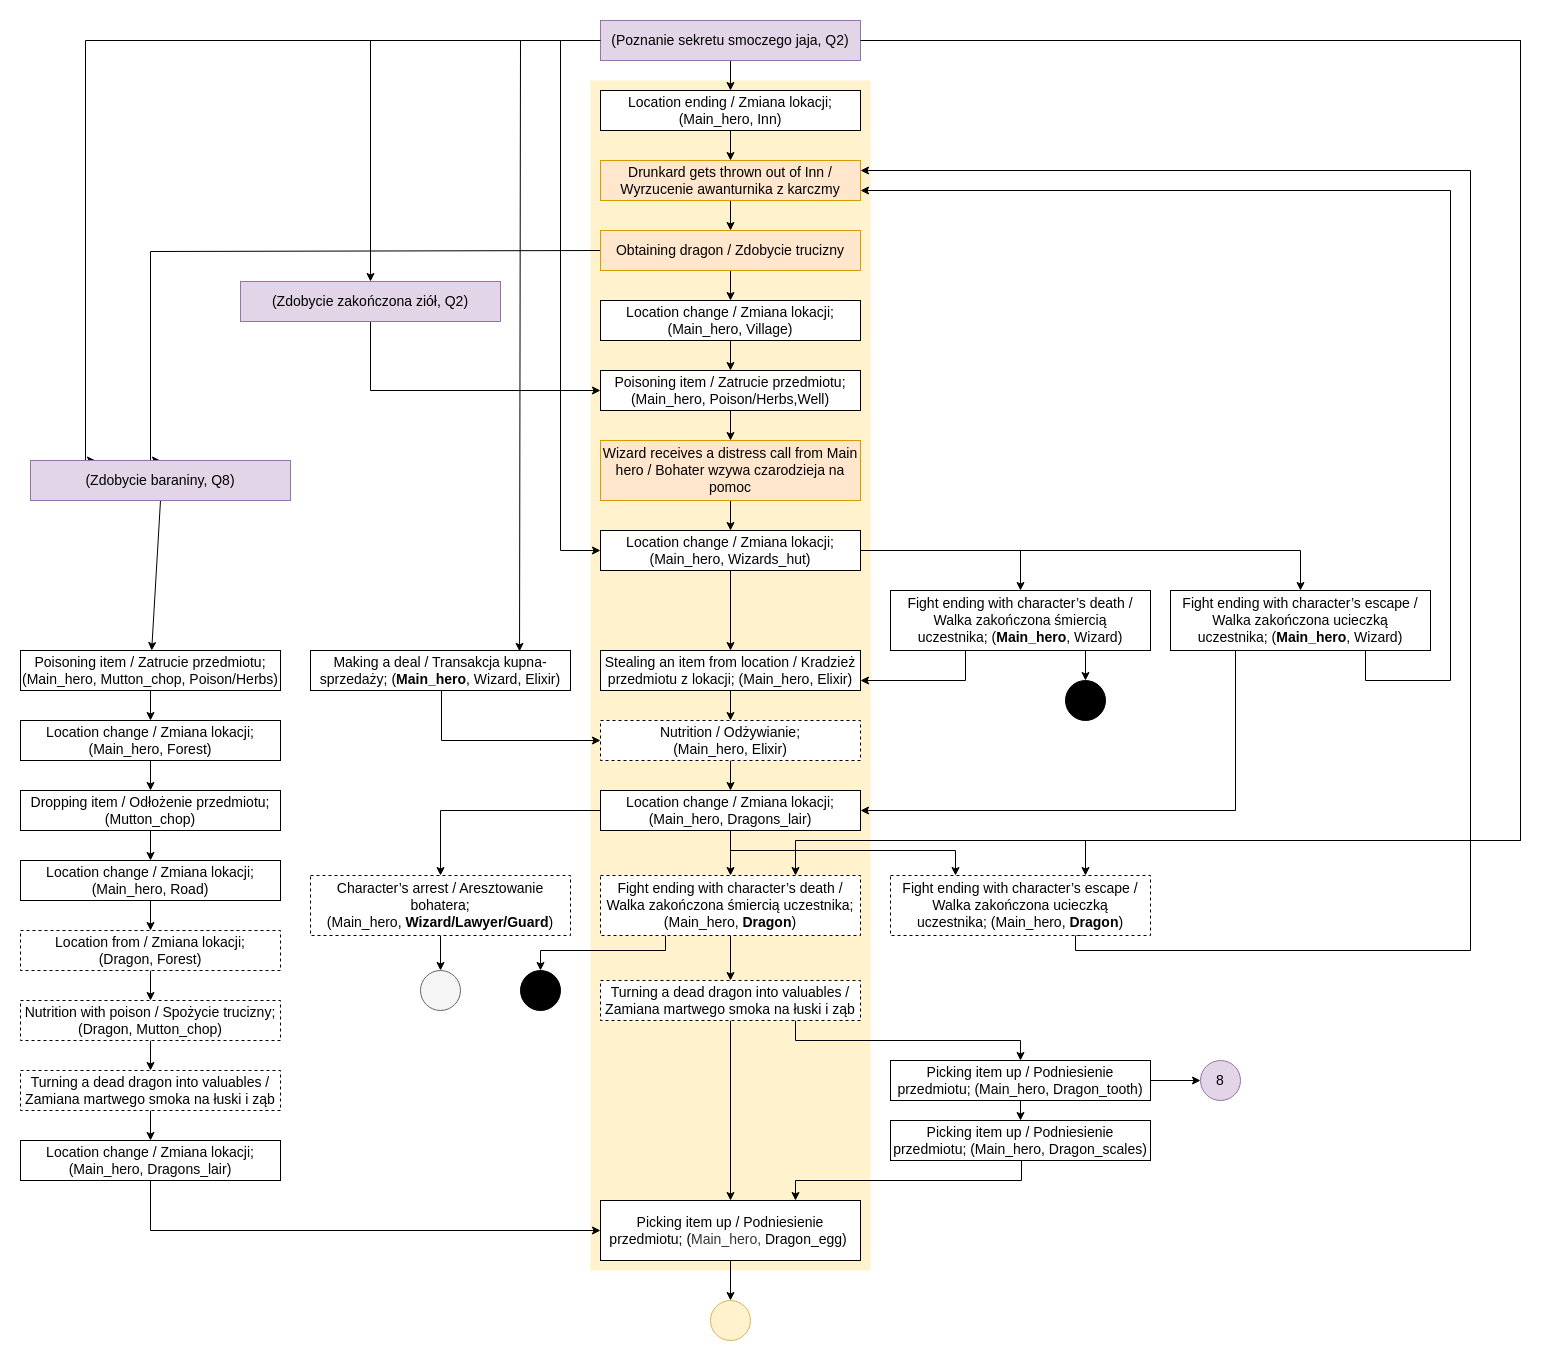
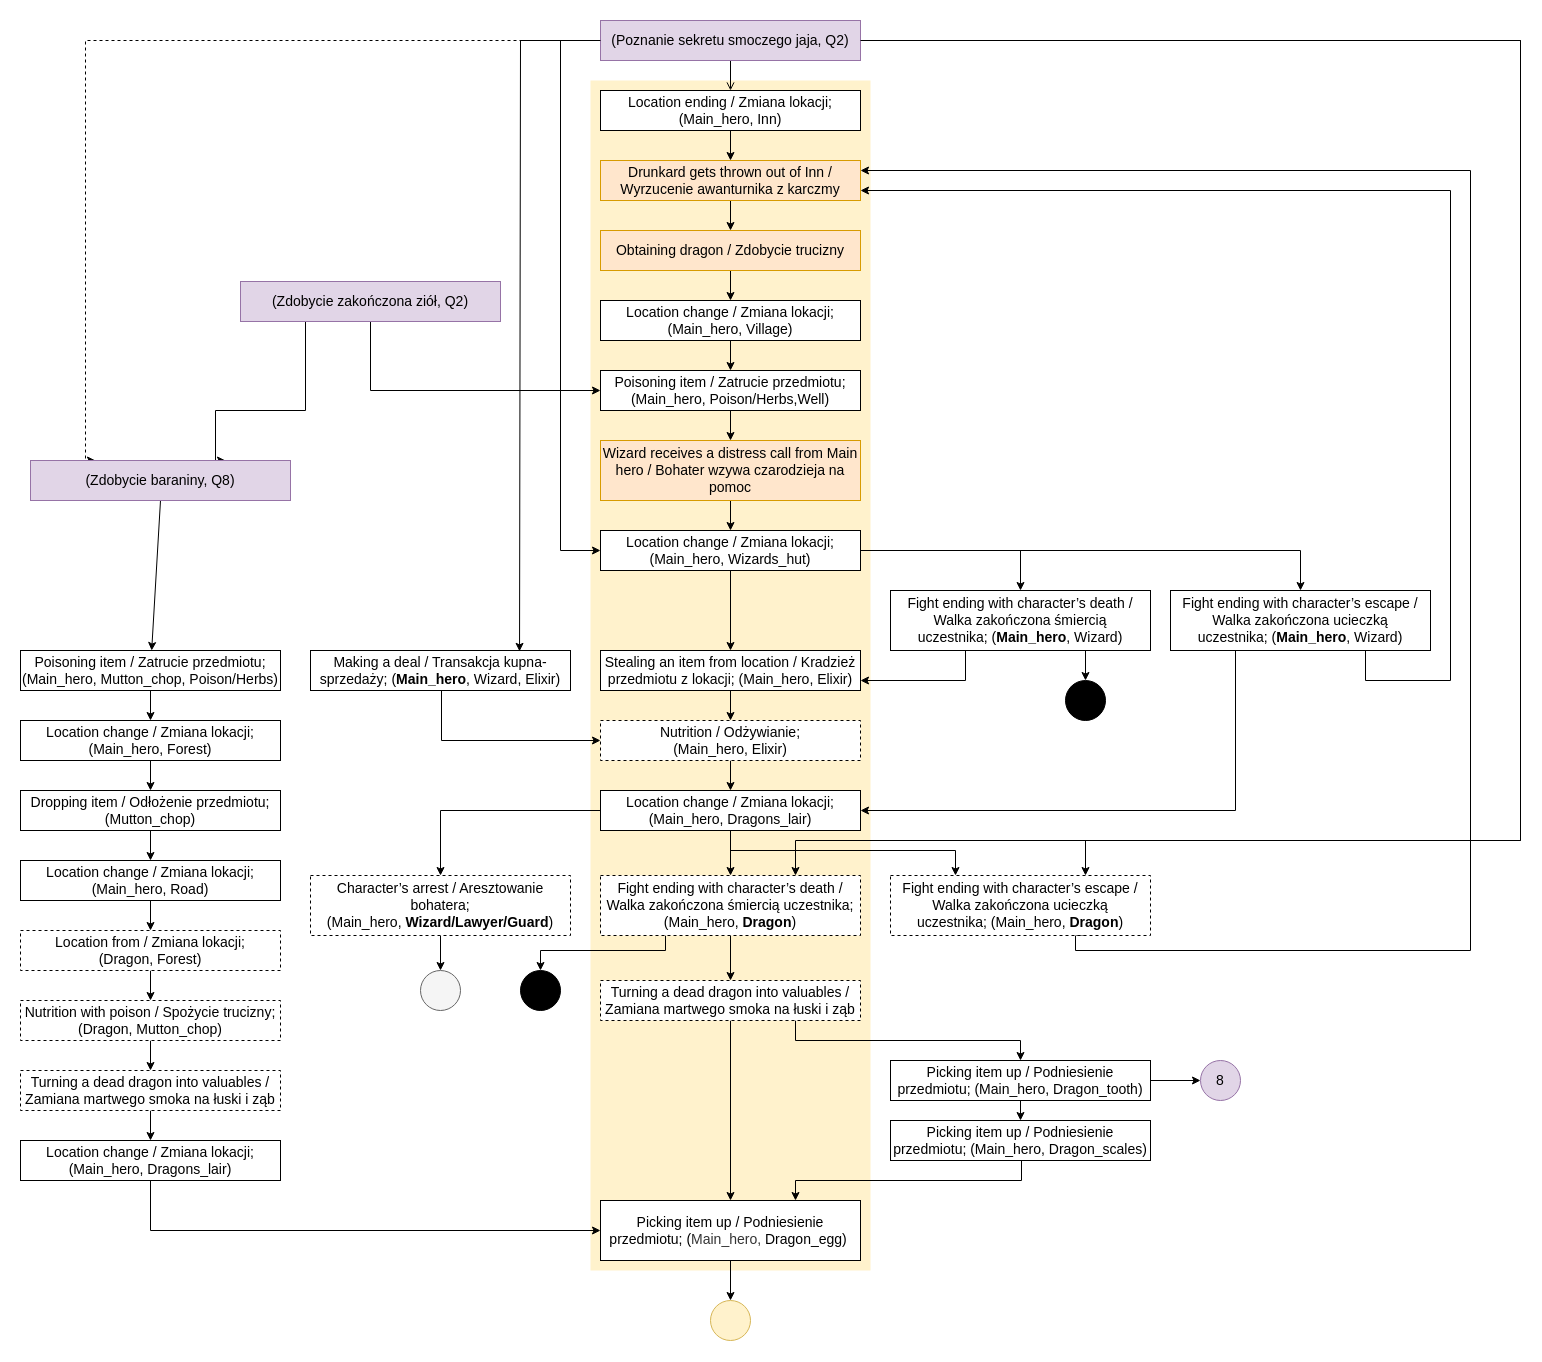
(731, 82) -> (731, 84)
(86, 110) -> (86, 110)
(371, 158) -> none
(270, 251) -> none
none -> (279, 411)
